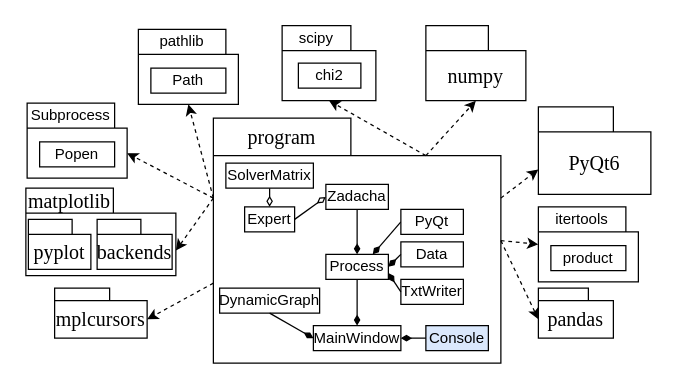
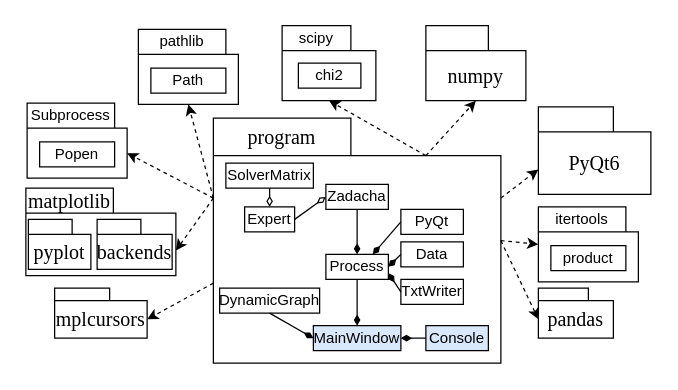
(357, 338) -> (357, 338)
